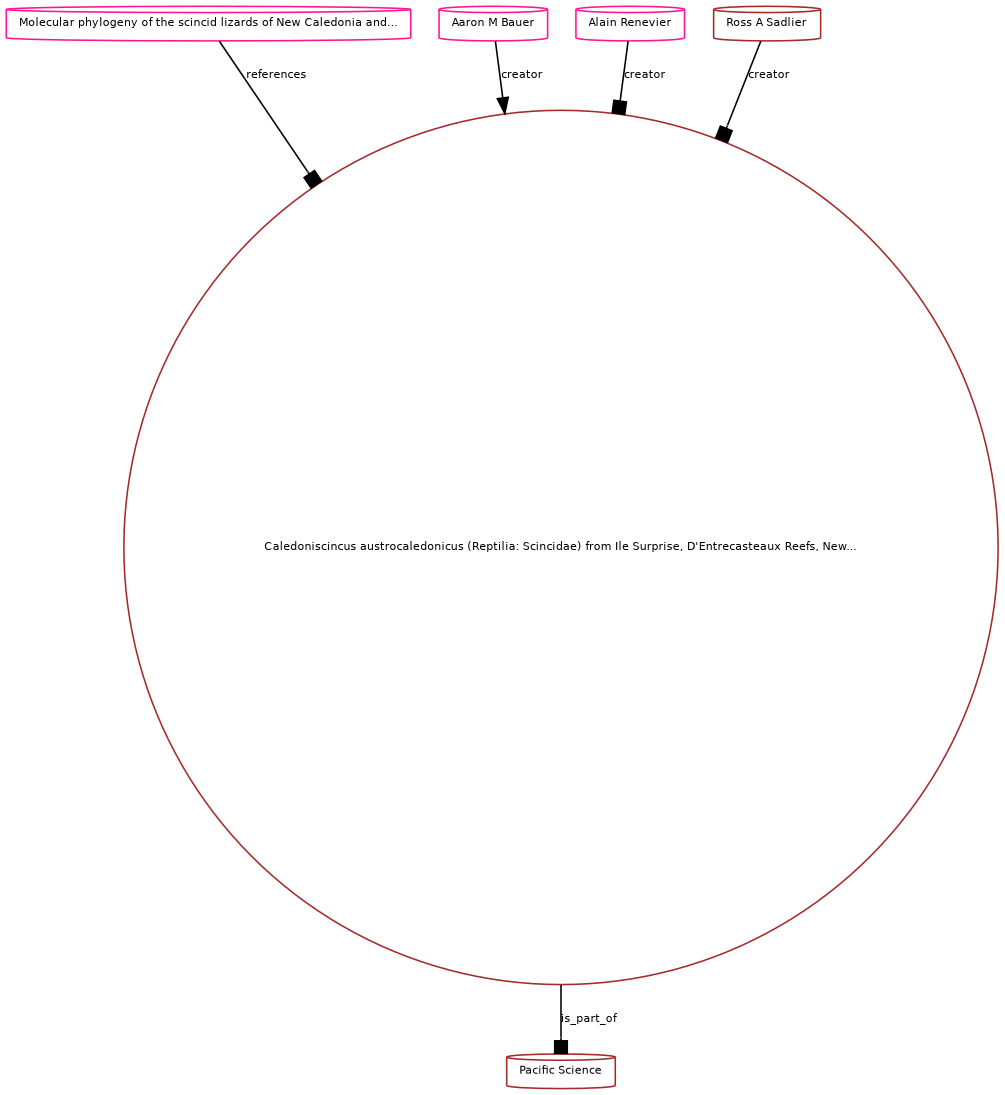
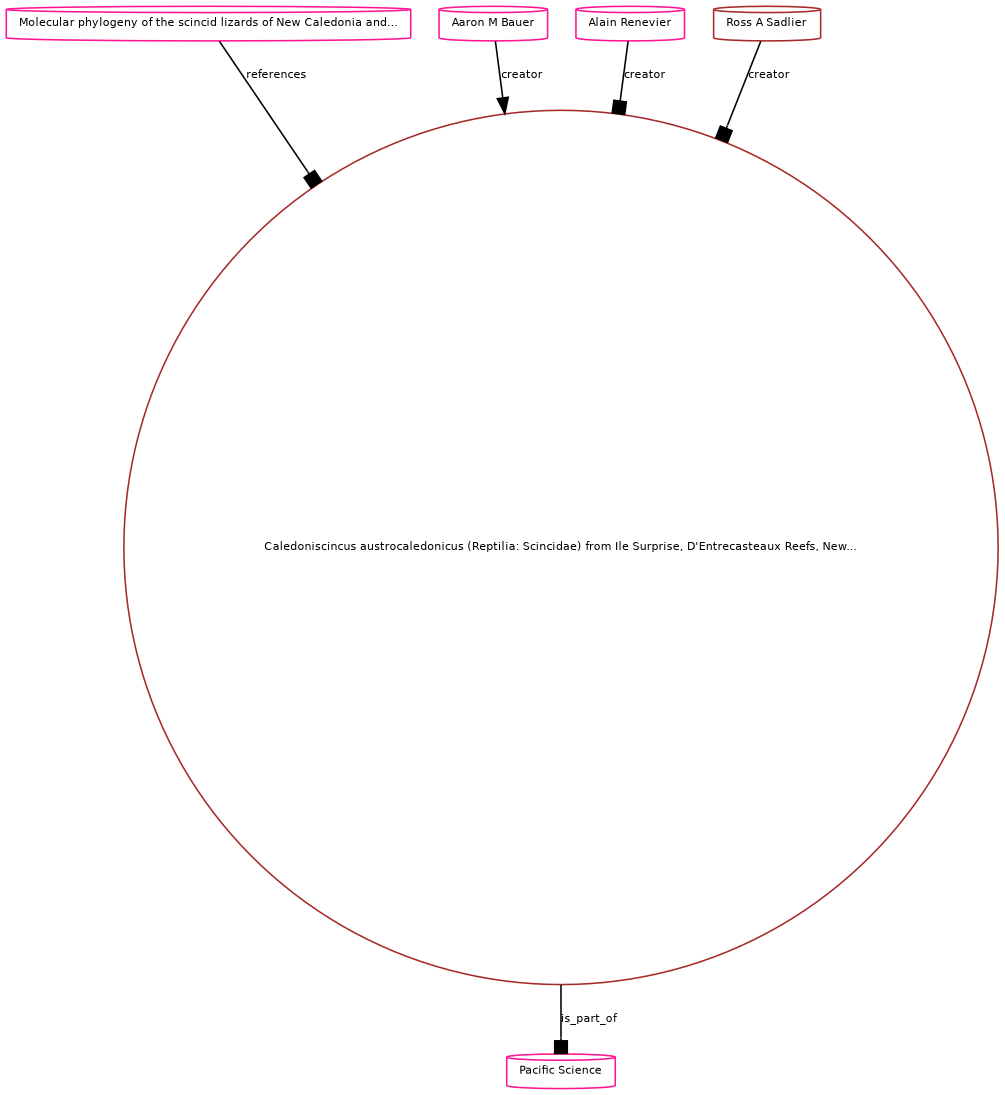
(561, 1071) -> (561, 1071)
